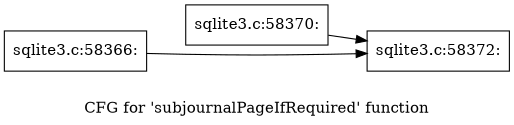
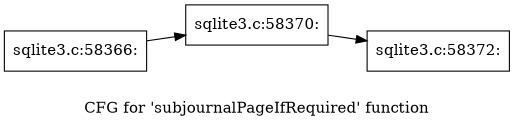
(251, 55) -> (161, 39)
